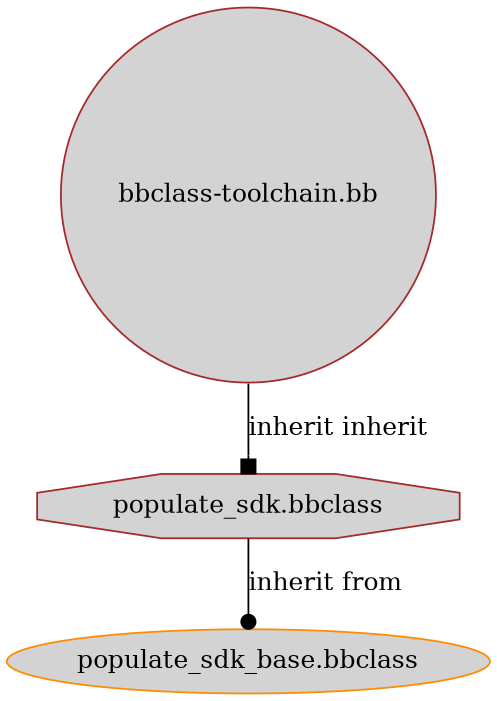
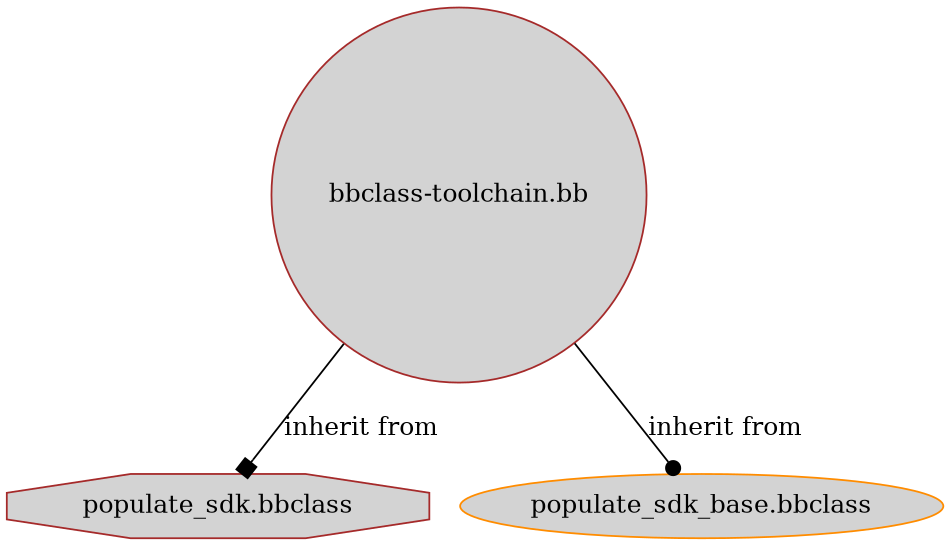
(339, 428) -> (362, 428)
(248, 577) -> (622, 403)
